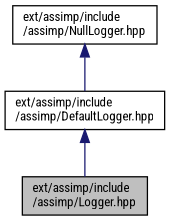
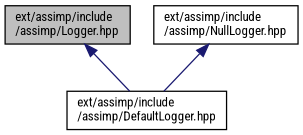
(85, 160) -> (112, 72)
